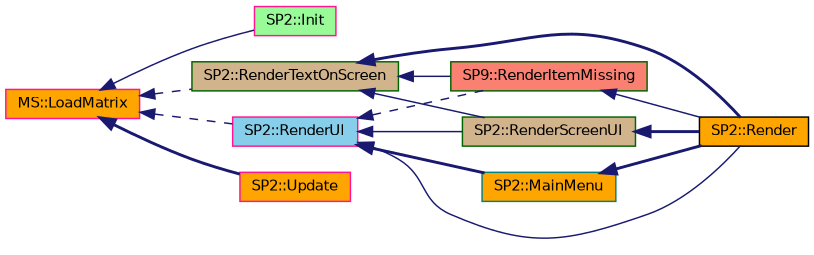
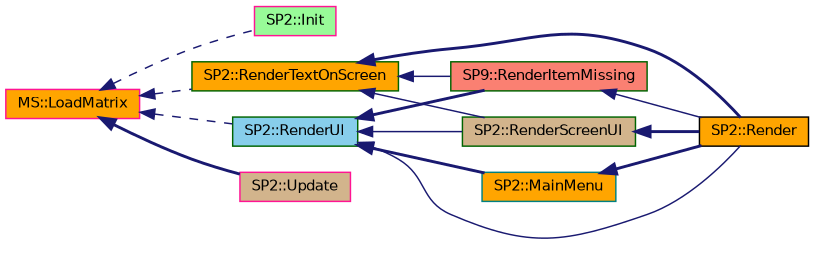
(182, 52) -> (182, 52)
(295, 76) -> (295, 76)
(443, 99) -> (443, 99)
(295, 132) -> (295, 132)
(295, 187) -> (295, 187)
